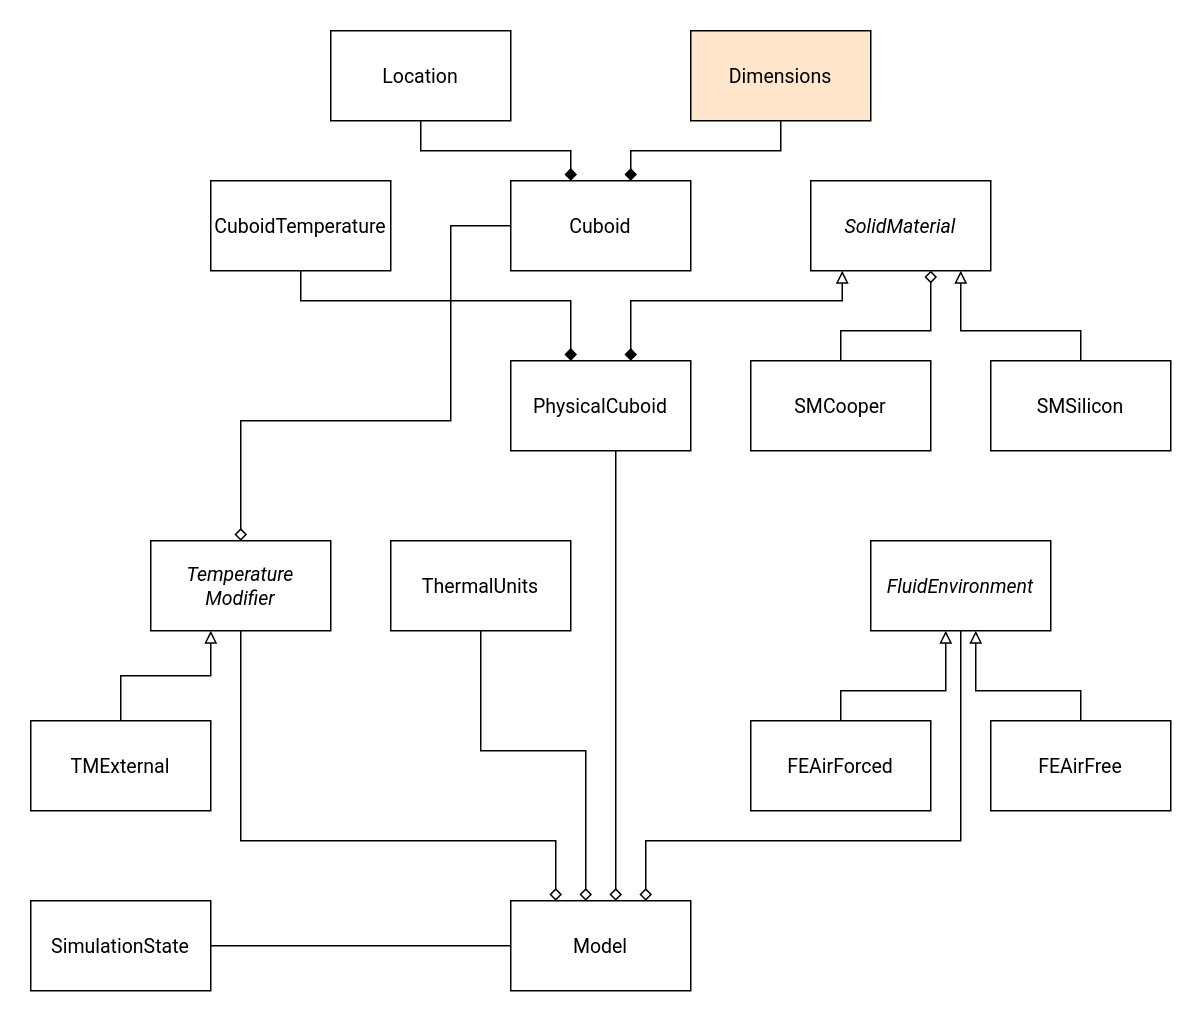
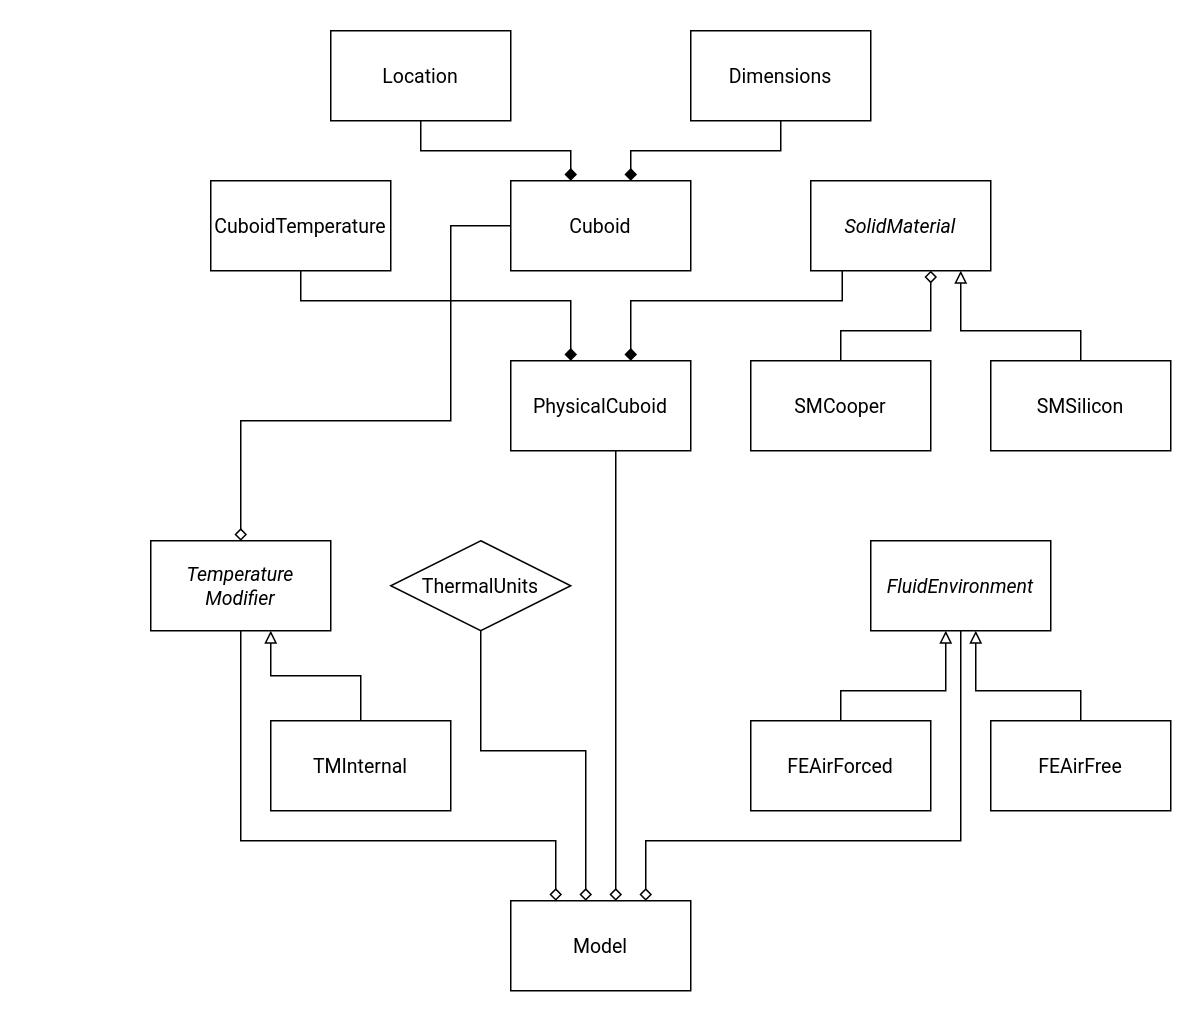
(781, 76) -> (781, 76)
(842, 284) -> (842, 278)
(481, 586) -> (481, 586)
(159, 676) -> none
none -> (323, 676)
(121, 766) -> none
none -> (361, 766)
(121, 946) -> none
(361, 946) -> none
